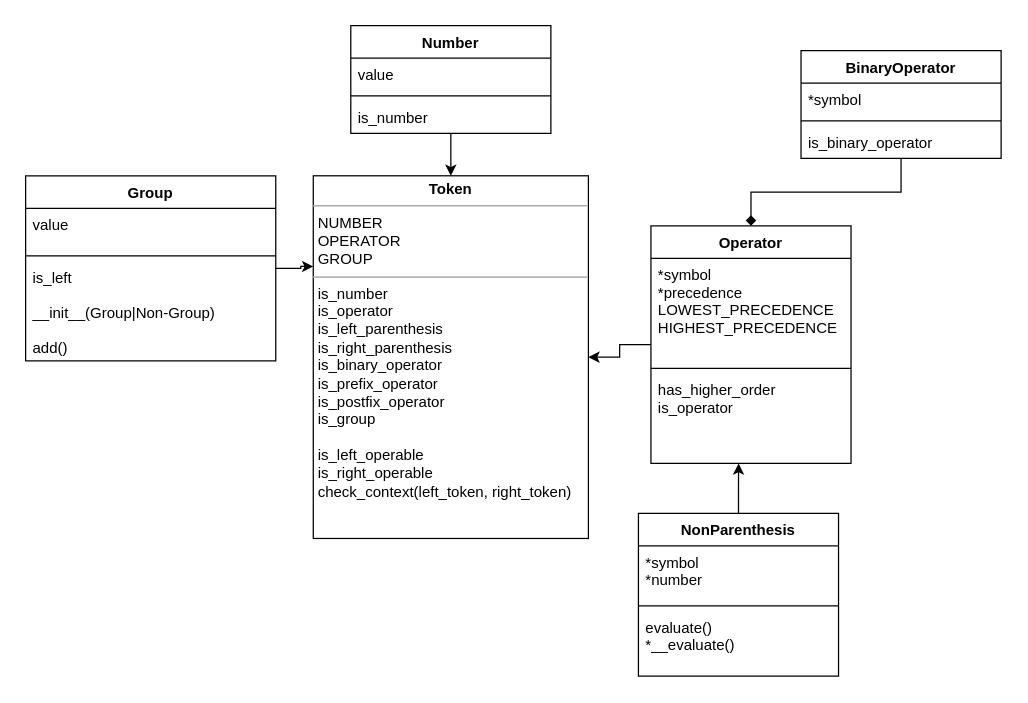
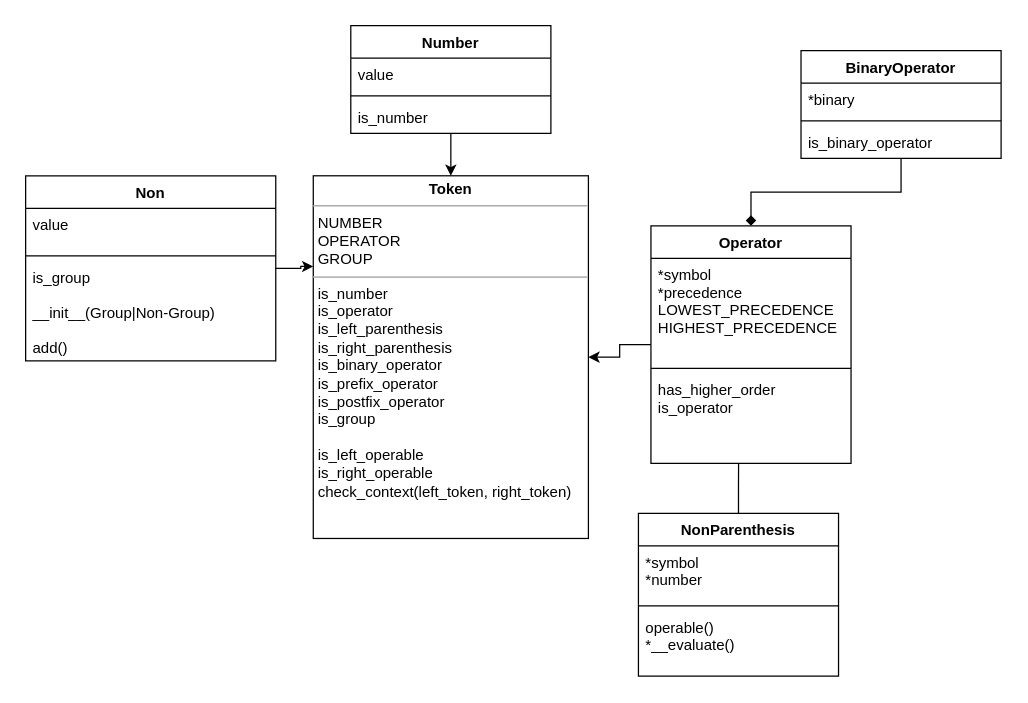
(835, 100) -> (835, 100)
(150, 193) -> (150, 193)
(58, 278) -> (64, 278)
(738, 473) -> (738, 470)
(685, 628) -> (685, 628)
